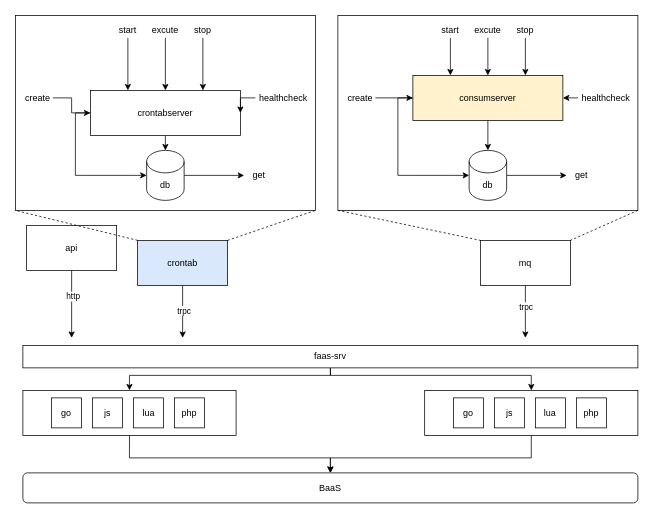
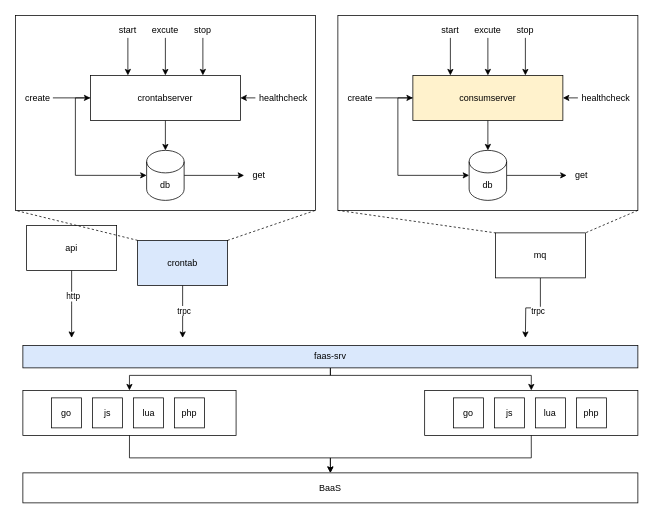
(165, 113) -> (165, 98)
(525, 263) -> (540, 255)
(330, 357) -> (330, 357)
(330, 488) -> (330, 488)
